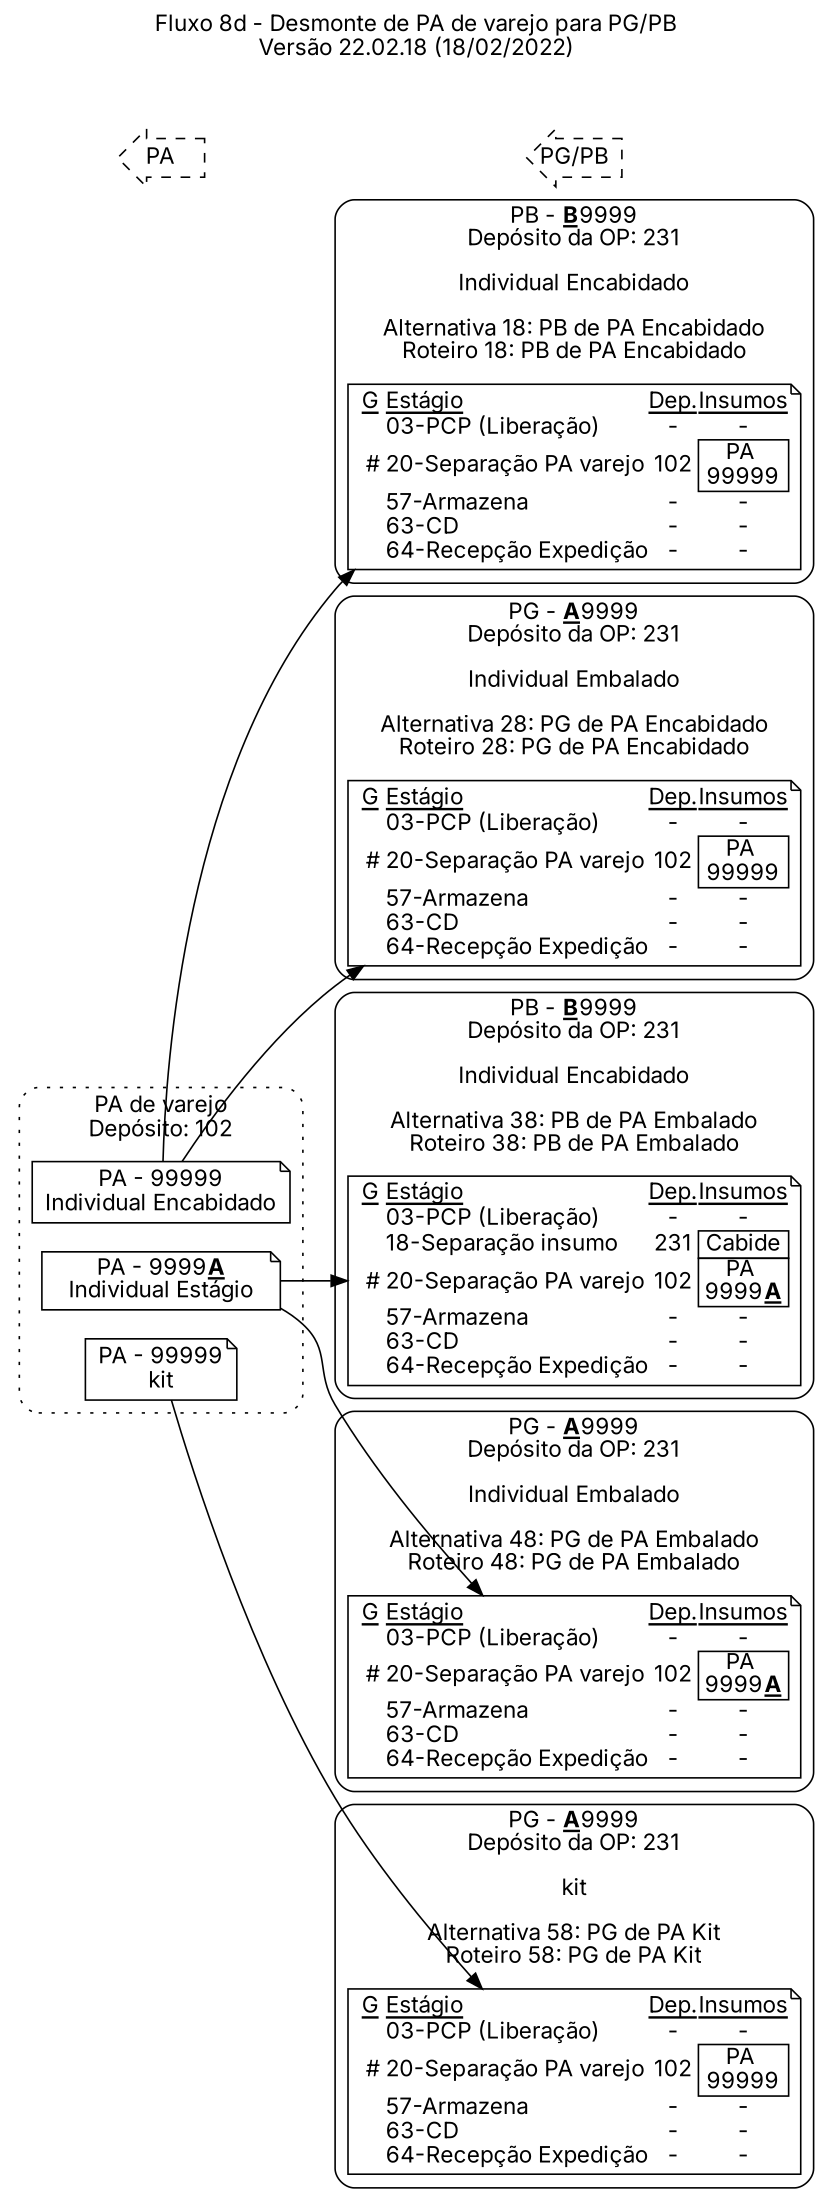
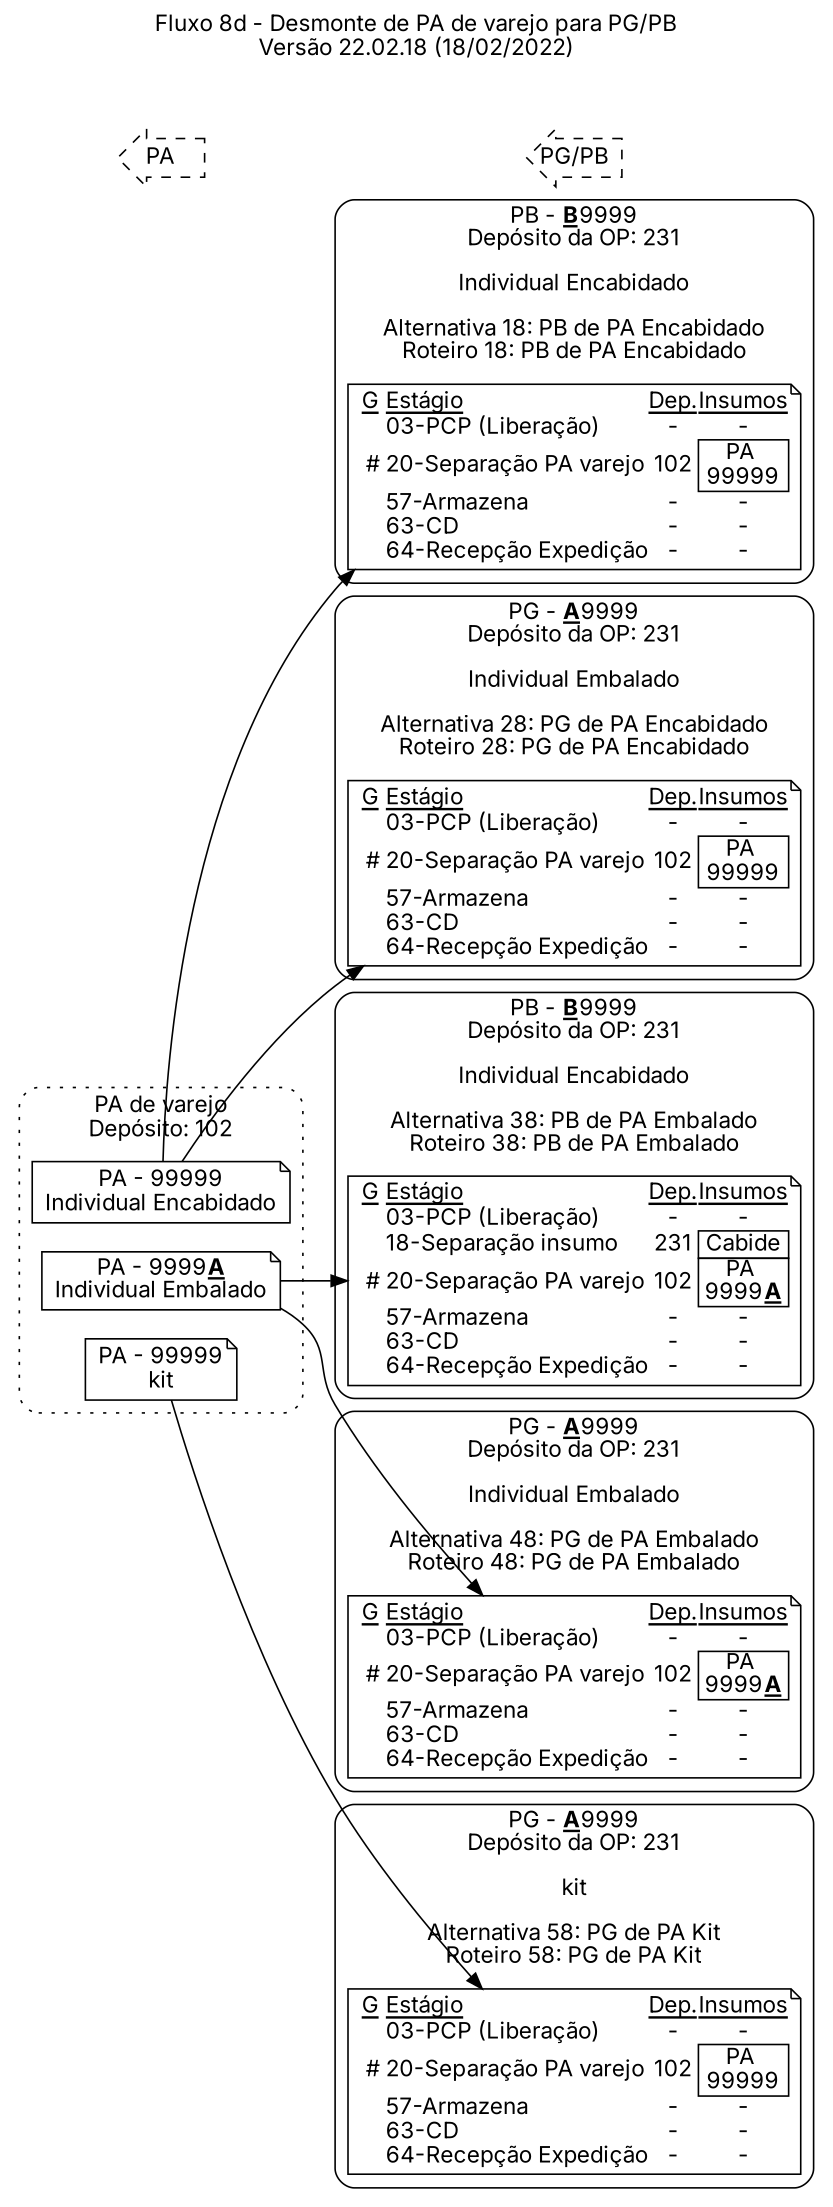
(161, 1290) -> (161, 1290)
